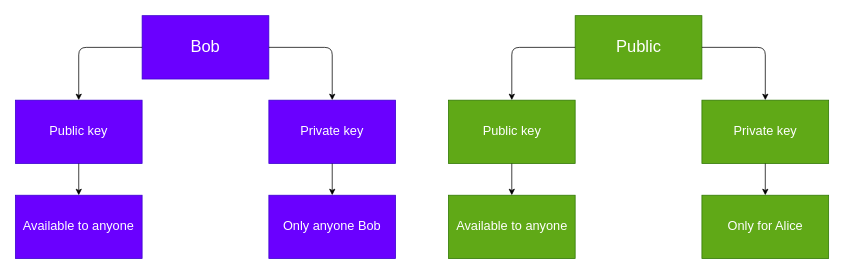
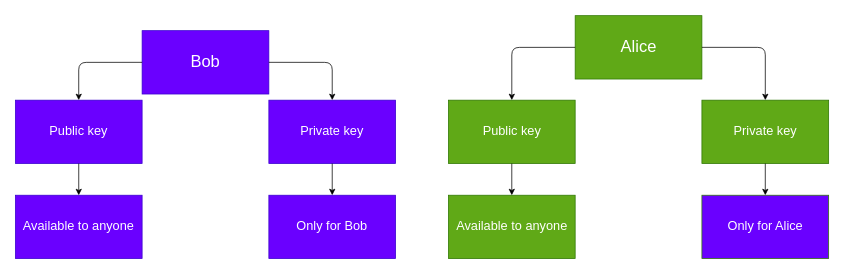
(206, 47) -> (206, 62)
(639, 47) -> (639, 47)
(332, 227) -> (332, 227)
(766, 227) -> (766, 227)
